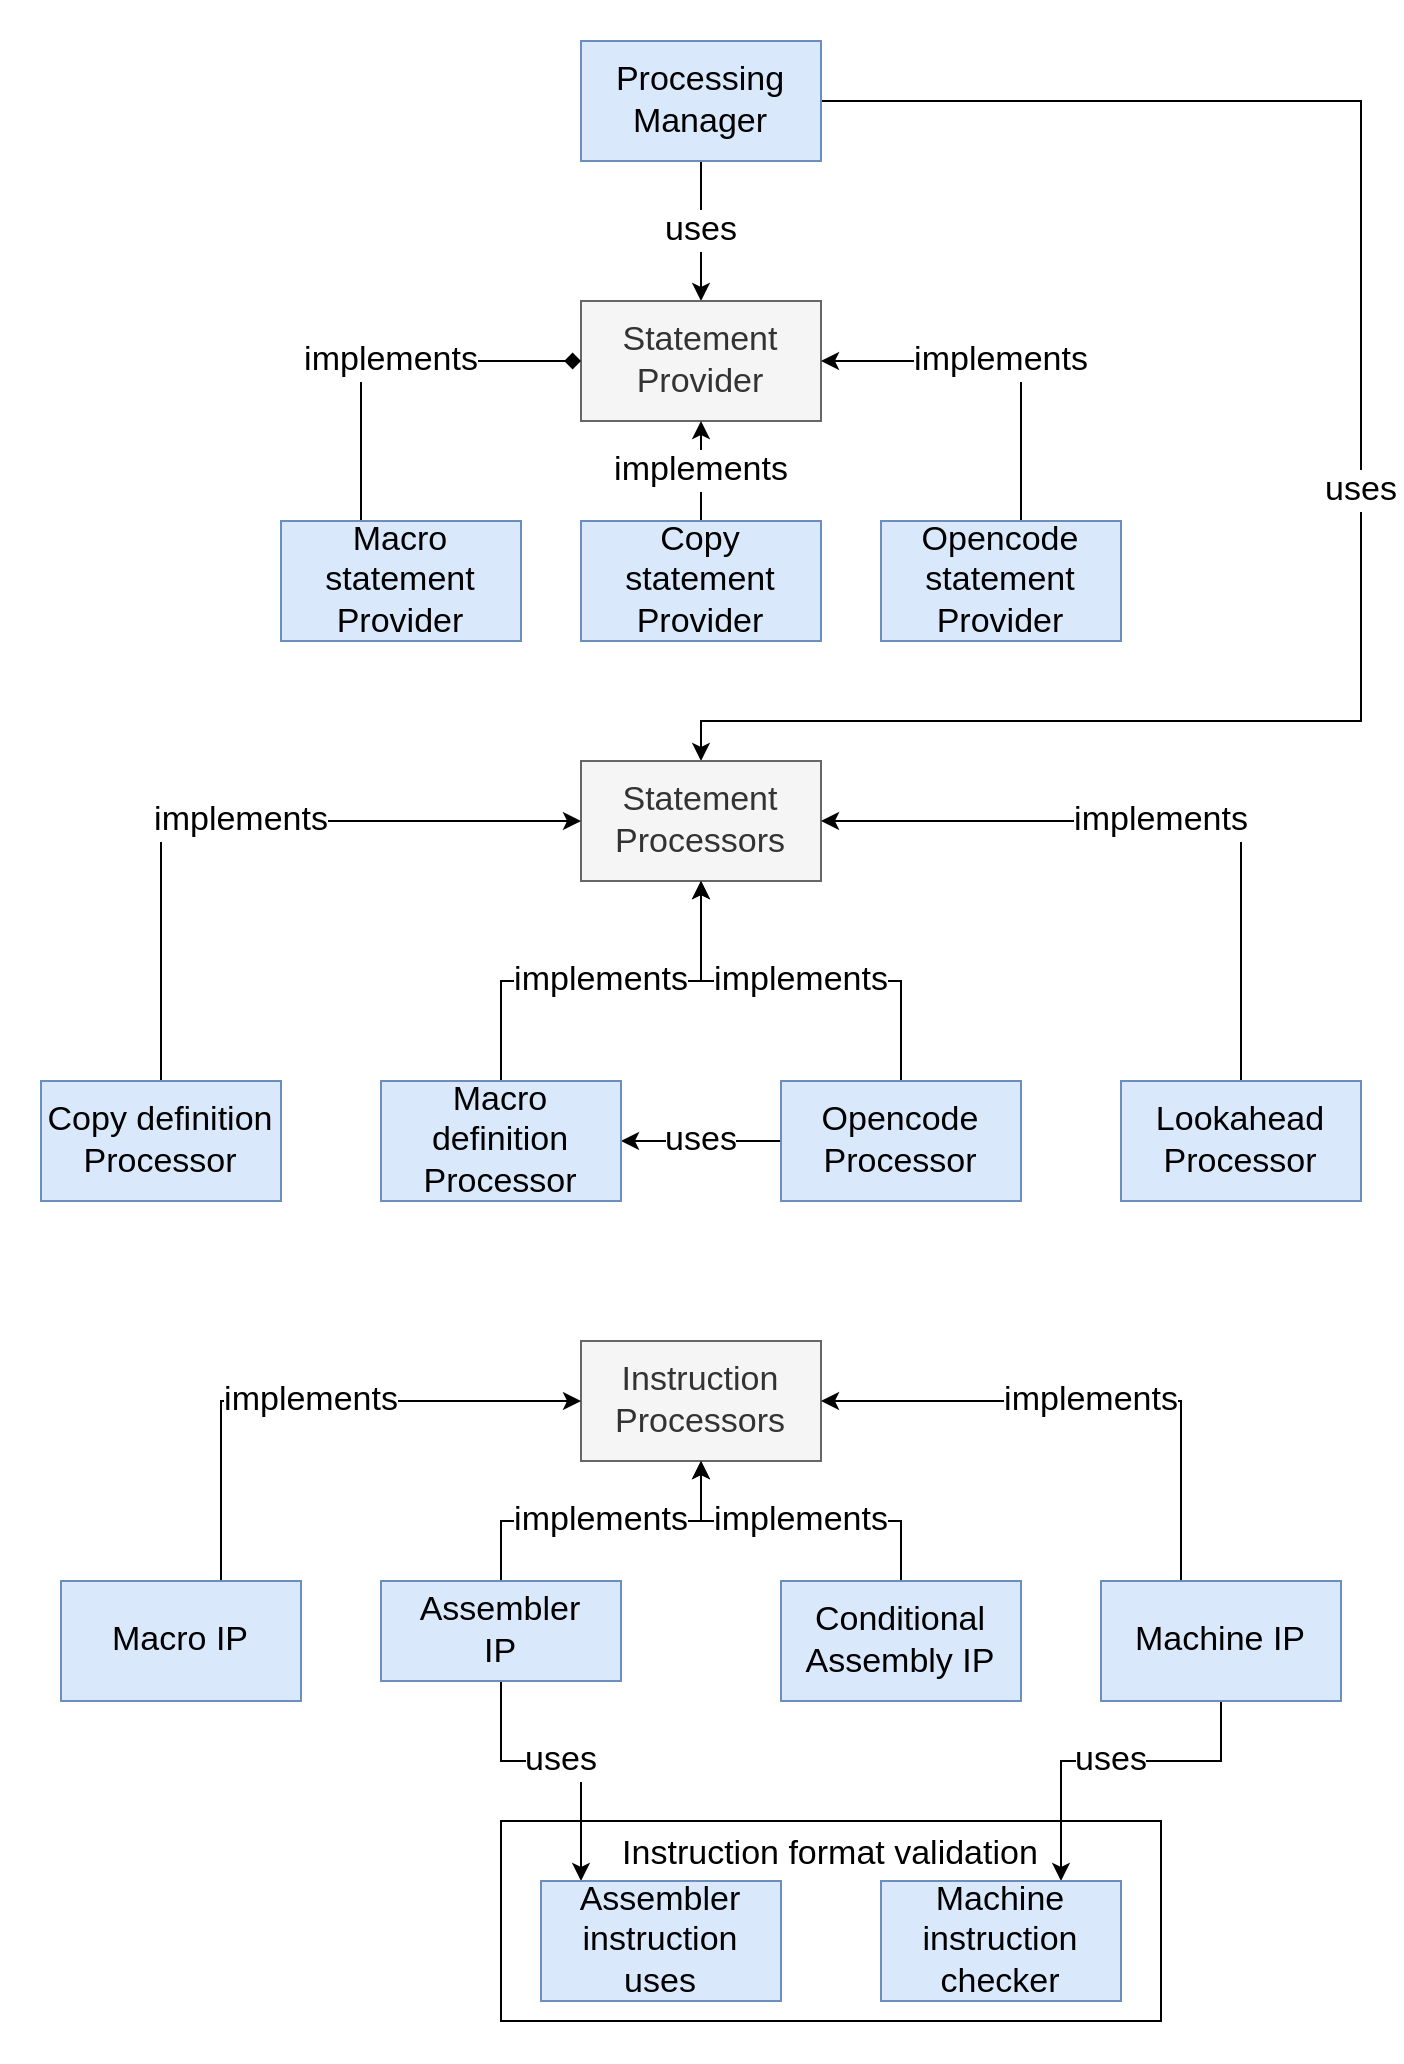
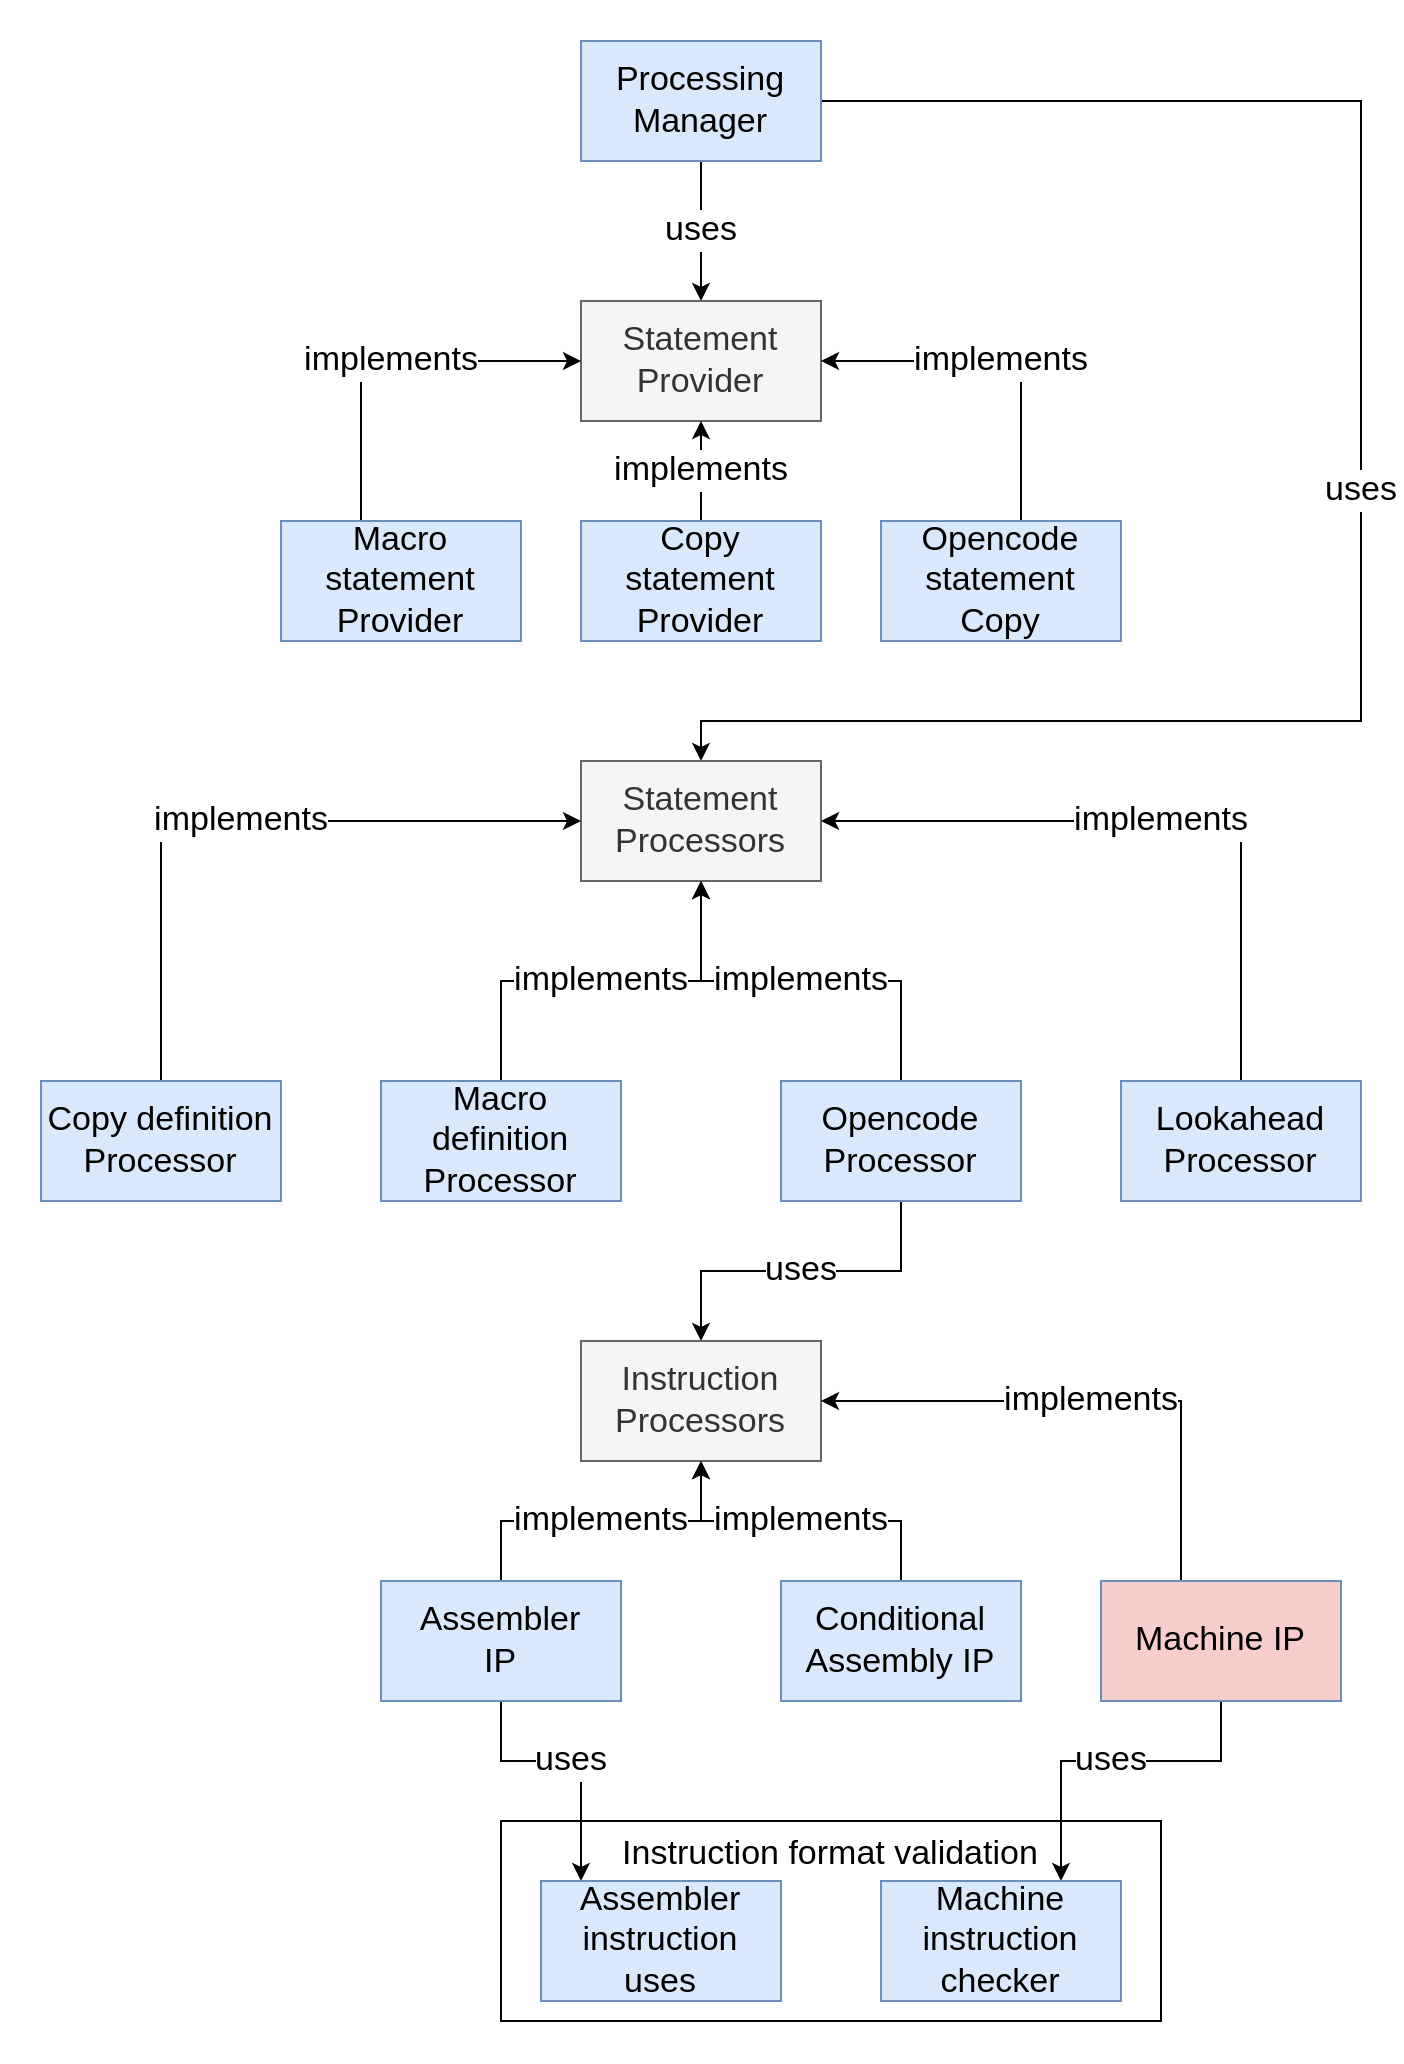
(564, 361) -> (565, 361)
(1001, 581) -> (1001, 581)
(708, 1141) -> (808, 1271)
(304, 1401) -> none
(501, 1631) -> (501, 1641)
(181, 1641) -> none
(1221, 1641) -> (1221, 1641)
